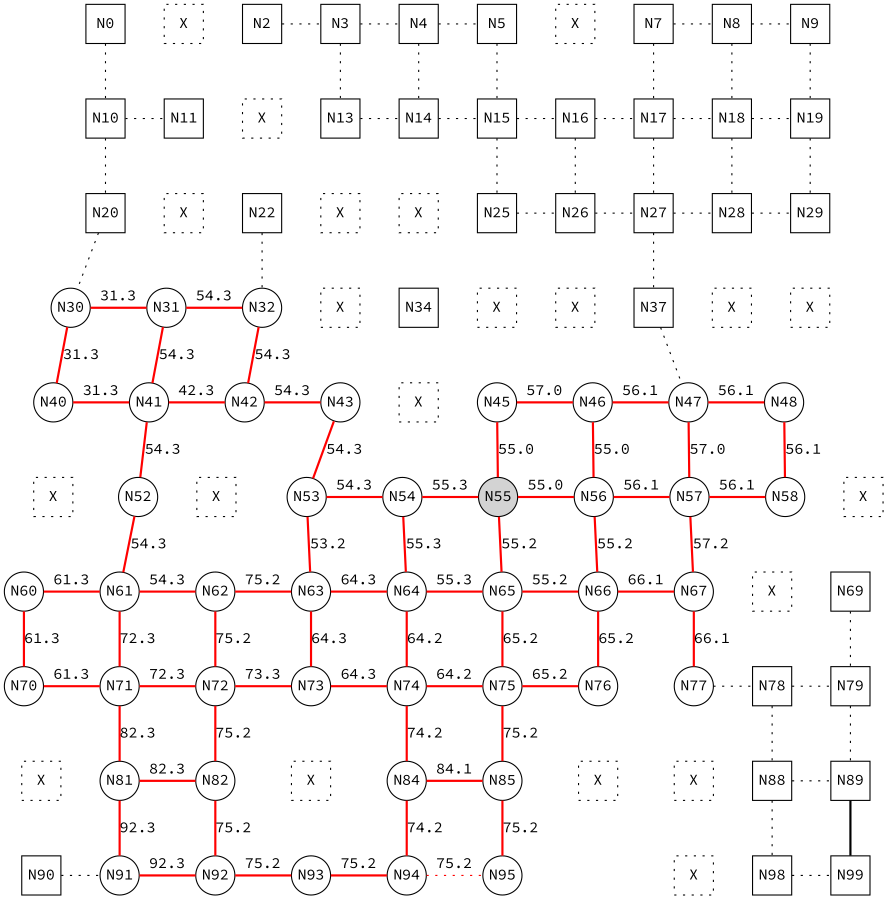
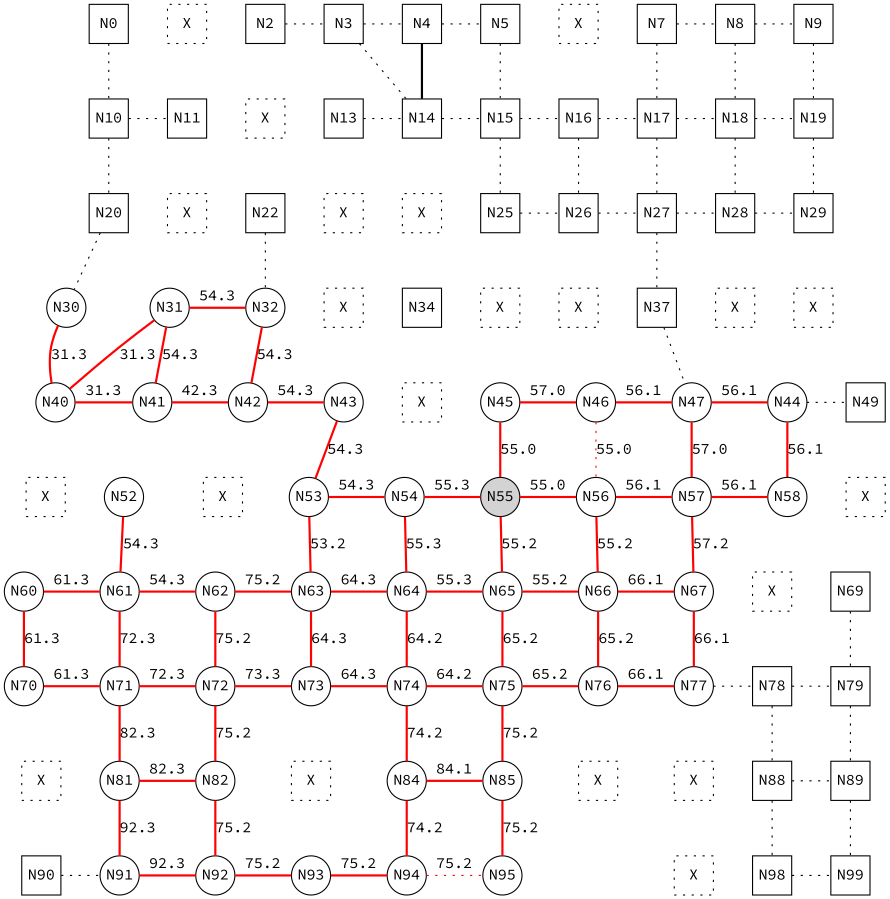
(340, 71) -> (383, 71)
(419, 71) -> (422, 71)
(119, 308) -> (111, 354)
(784, 402) -> (787, 402)
none -> (866, 402)
(144, 450) -> none
(593, 450) -> (596, 450)
none -> (646, 686)
(850, 828) -> (850, 828)
